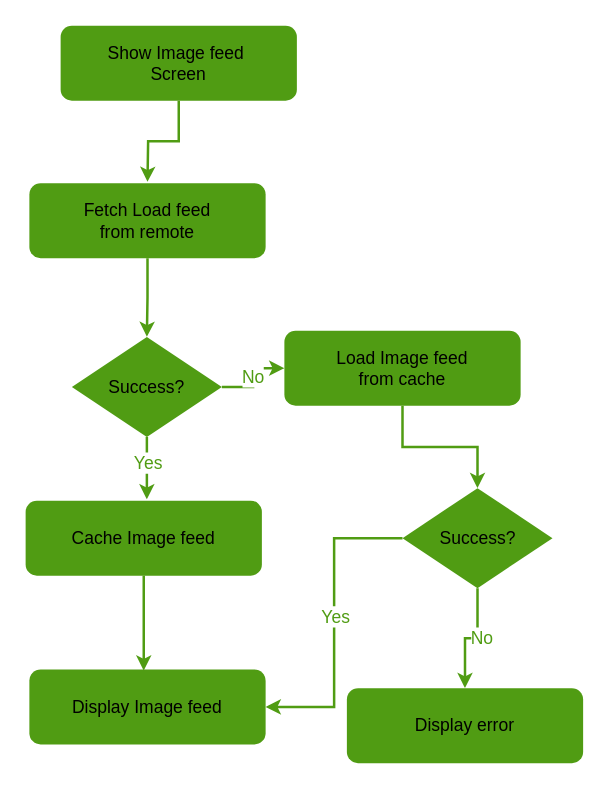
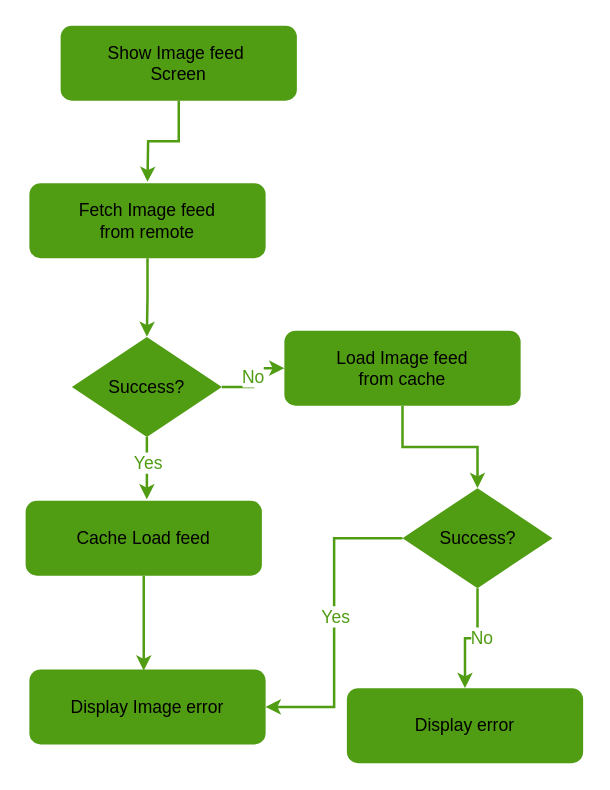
(148, 221) -> (148, 221)
(144, 538) -> (144, 538)
(148, 707) -> (148, 707)
